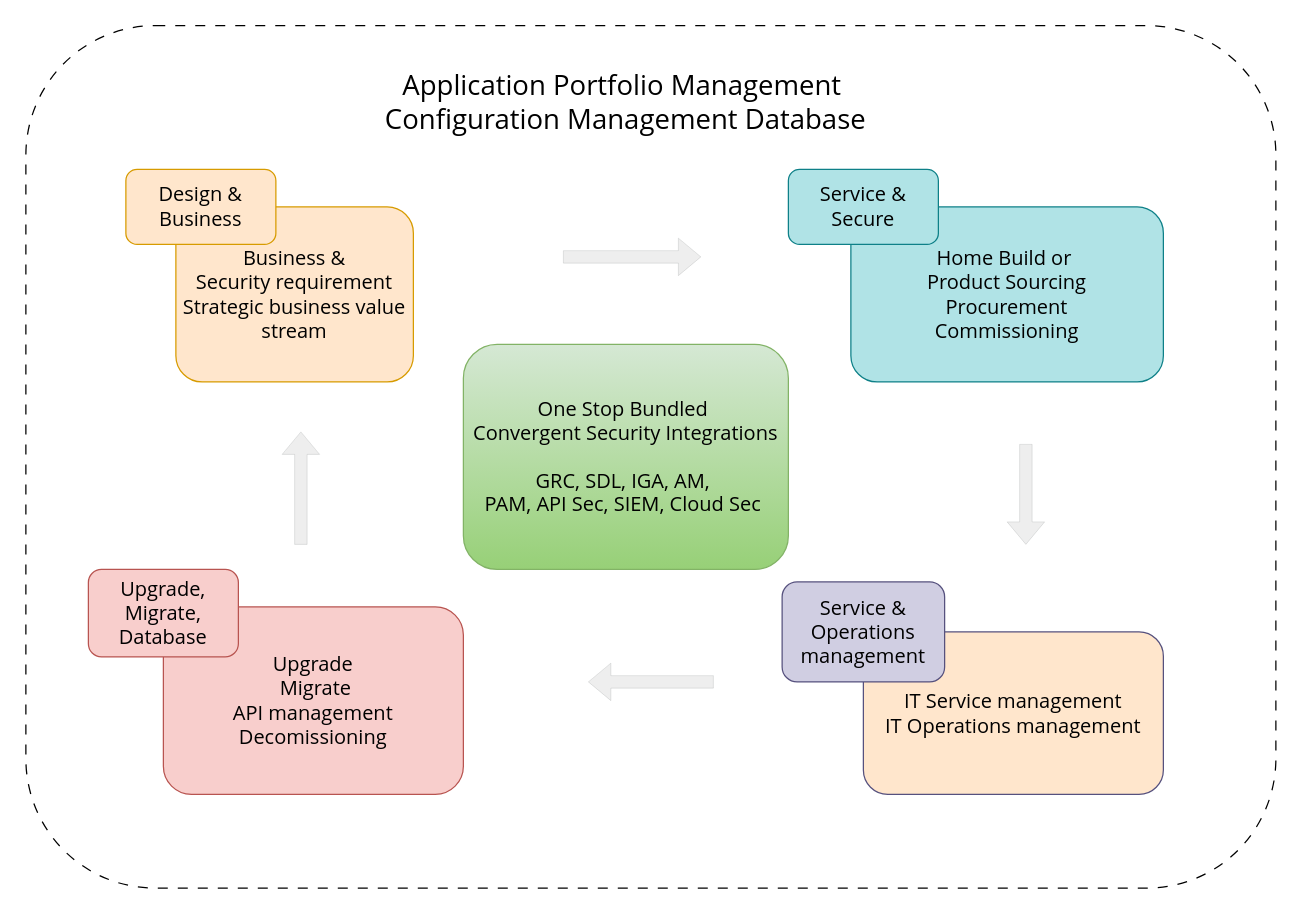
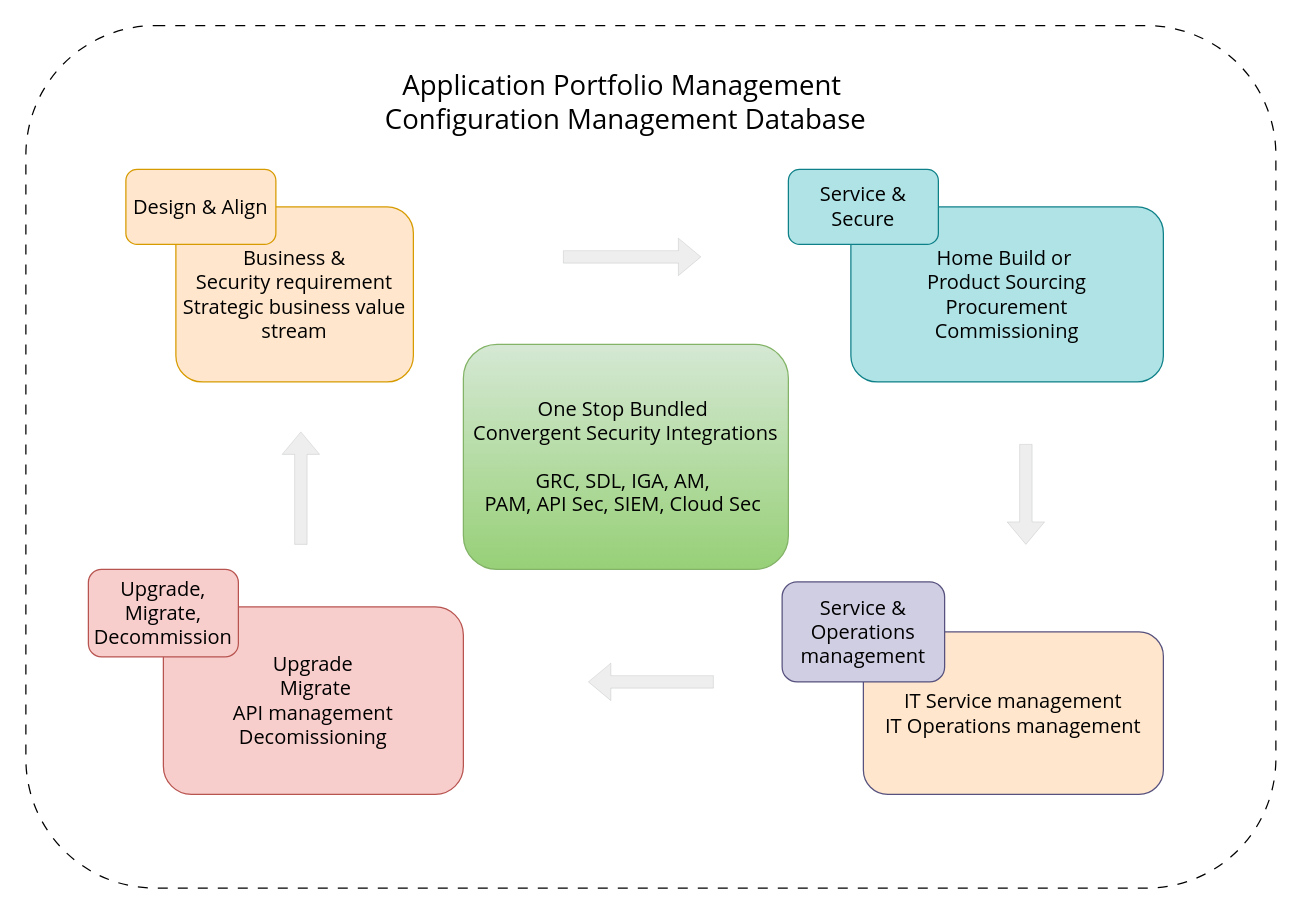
(201, 207) -> (201, 207)
(163, 613) -> (163, 613)
